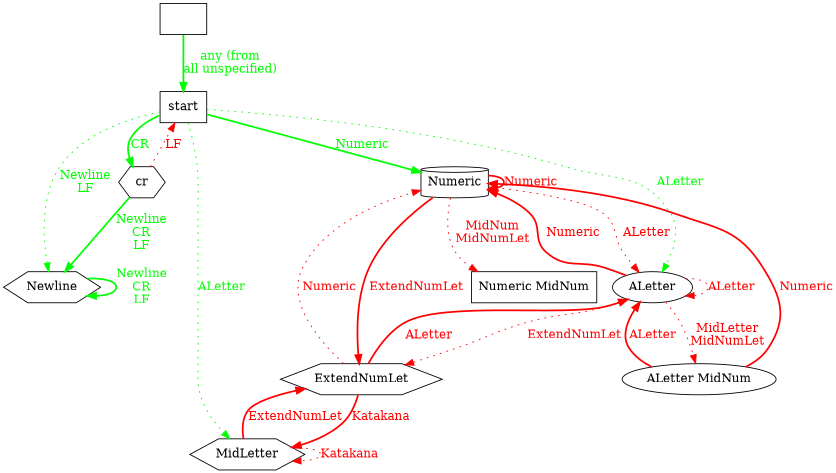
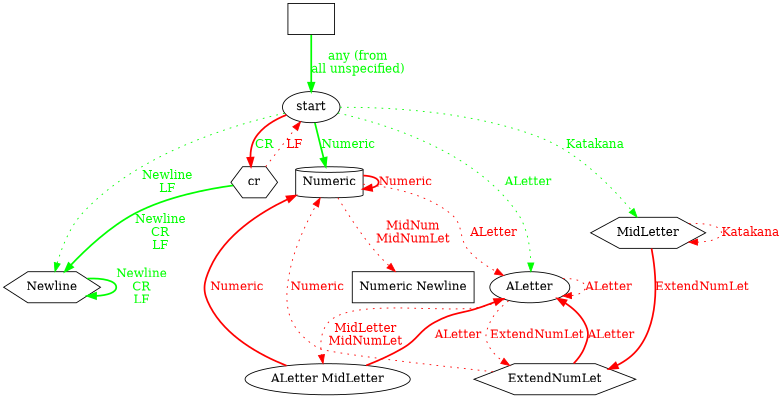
(183, 107) -> (311, 107)
(136, 131) -> (261, 131)
(547, 253) -> none
(371, 265) -> none
(222, 287) -> (595, 145)
(534, 287) -> (413, 287)
(699, 379) -> (328, 379)
(337, 428) -> none
